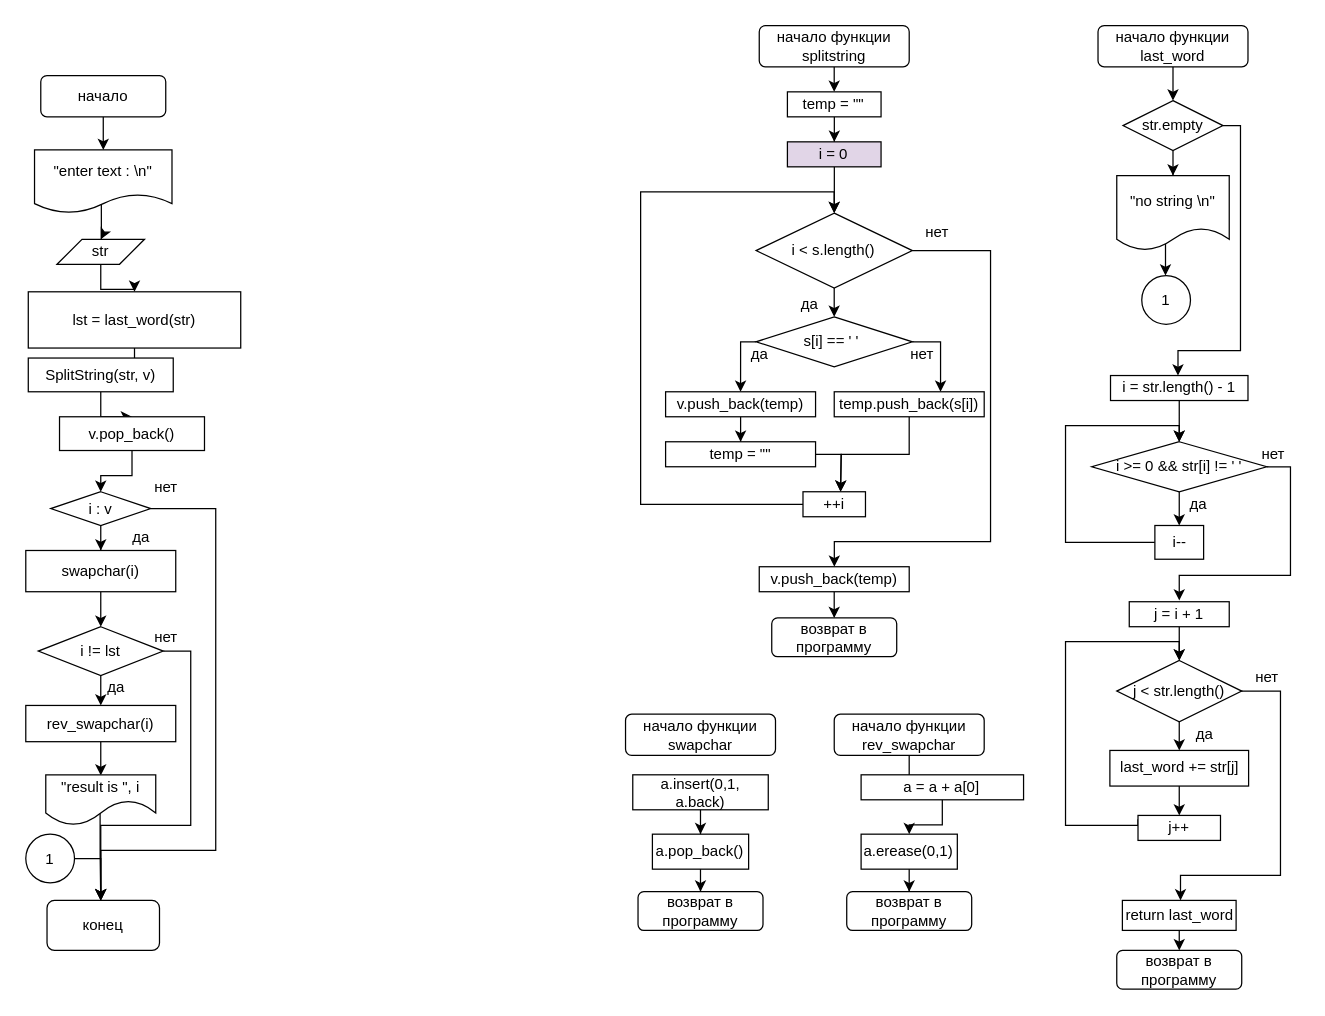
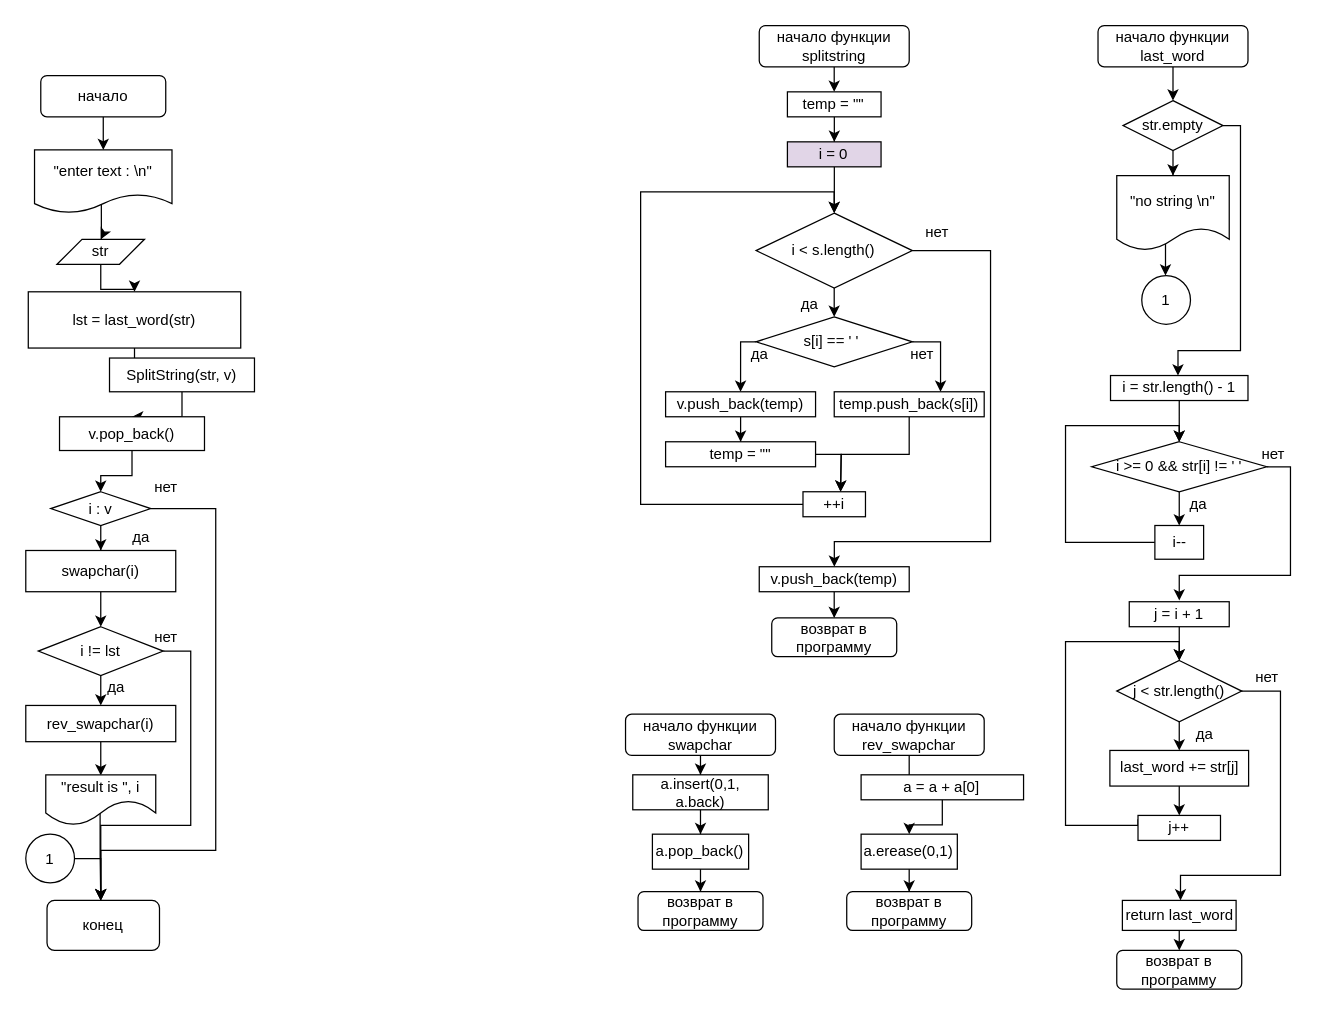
(101, 375) -> (182, 375)
none -> (701, 764)
